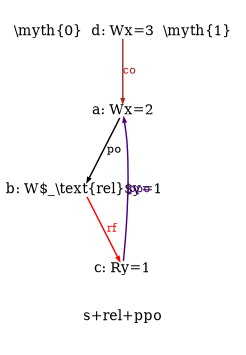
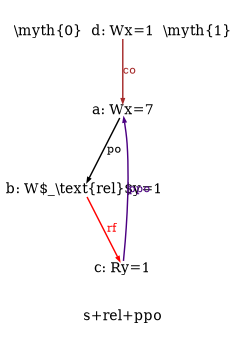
(123, 32) -> (123, 32)
(123, 111) -> (123, 111)
